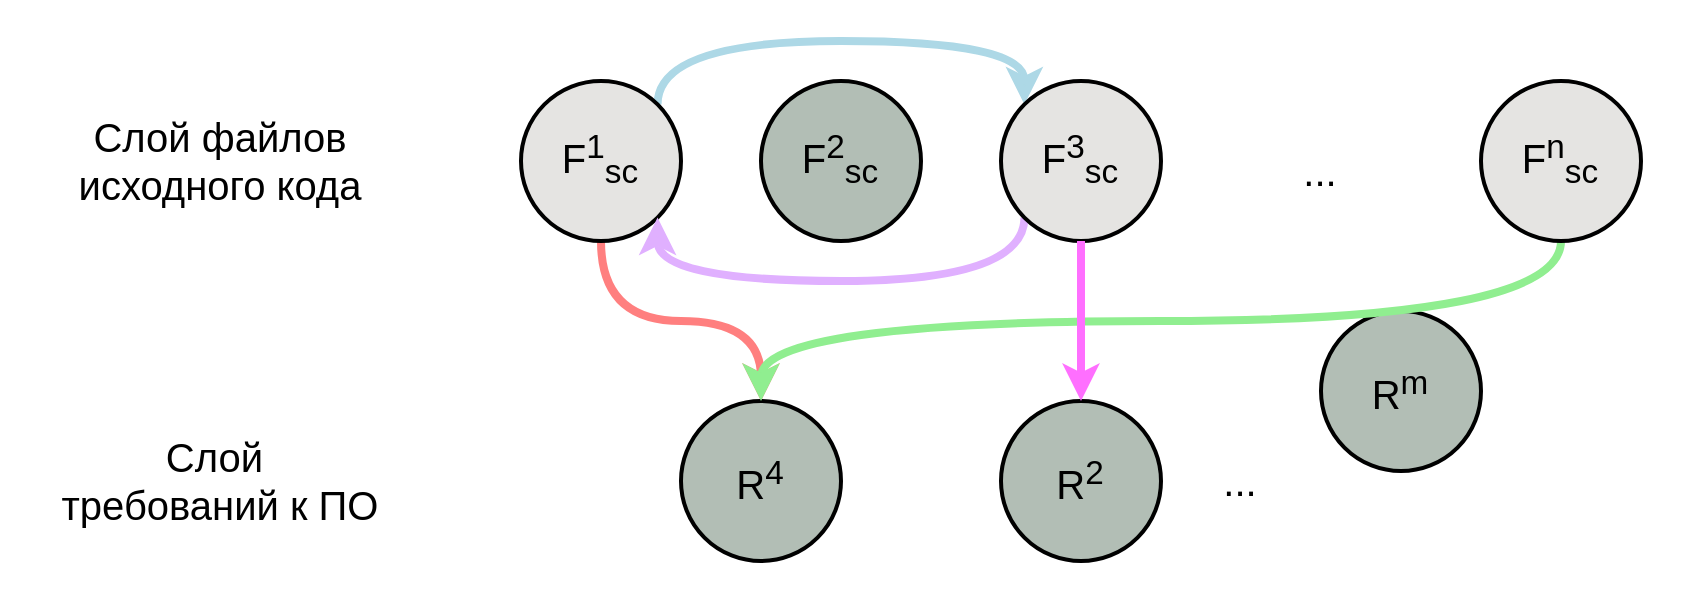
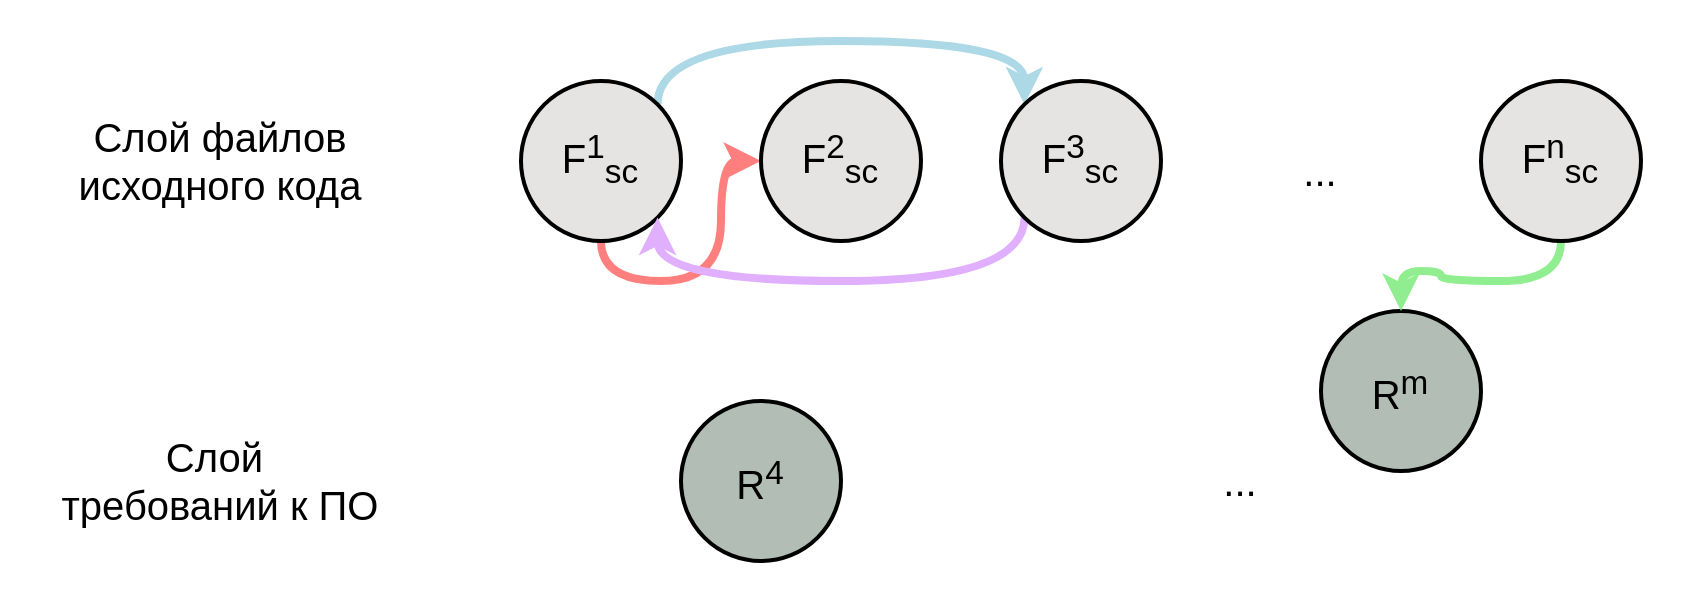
(841, 161) -> (841, 161)
(1081, 309) -> none
(1391, 311) -> (1464, 280)
(680, 321) -> (704, 267)
(1081, 481) -> none
